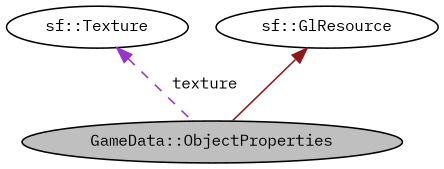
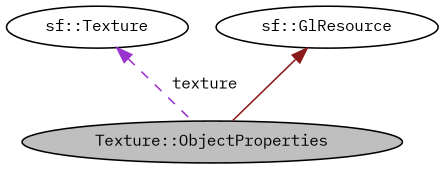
(212, 142) -> (212, 142)
